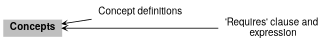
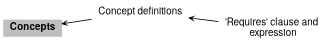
(142, 28) -> (206, 20)
